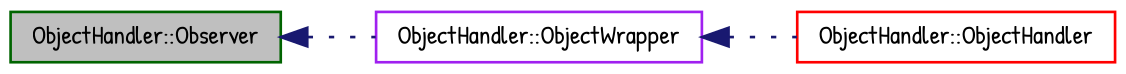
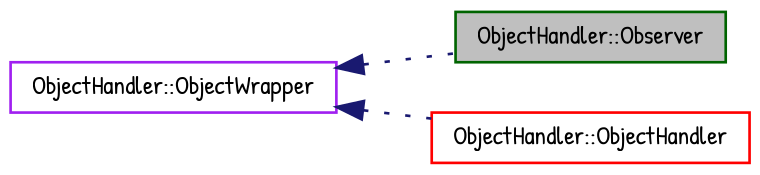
(342, 37) -> (409, 59)
